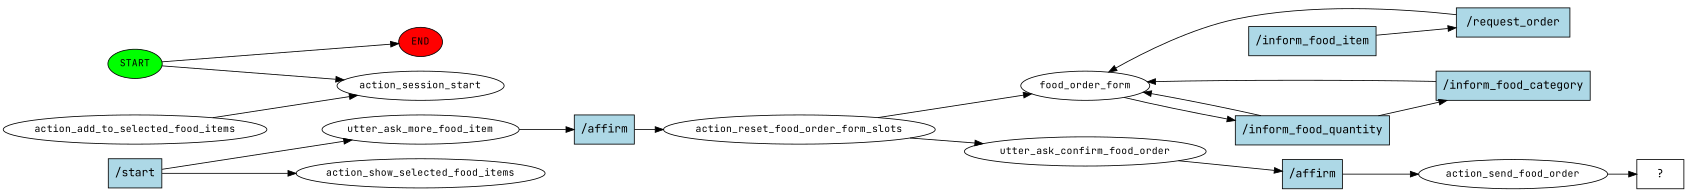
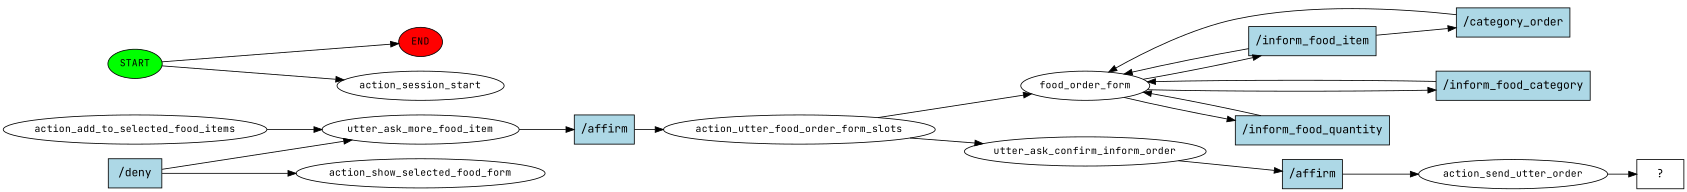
(1513, 22) -> (1513, 22)
none -> (1190, 60)
none -> (1198, 69)
(281, 107) -> (290, 130)
(1409, 109) -> (1288, 91)
(799, 130) -> (799, 130)
(1085, 151) -> (1085, 151)
(135, 173) -> (135, 173)
(421, 173) -> (421, 173)
(1513, 174) -> (1513, 174)
